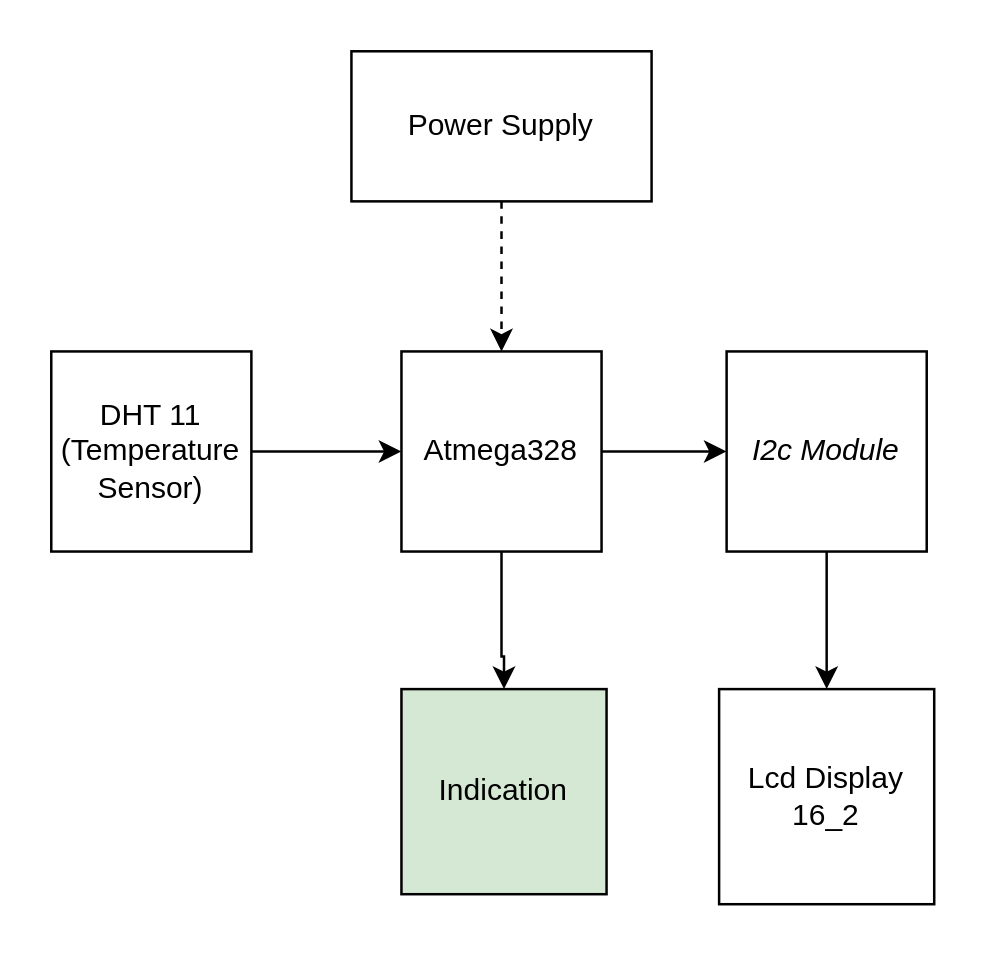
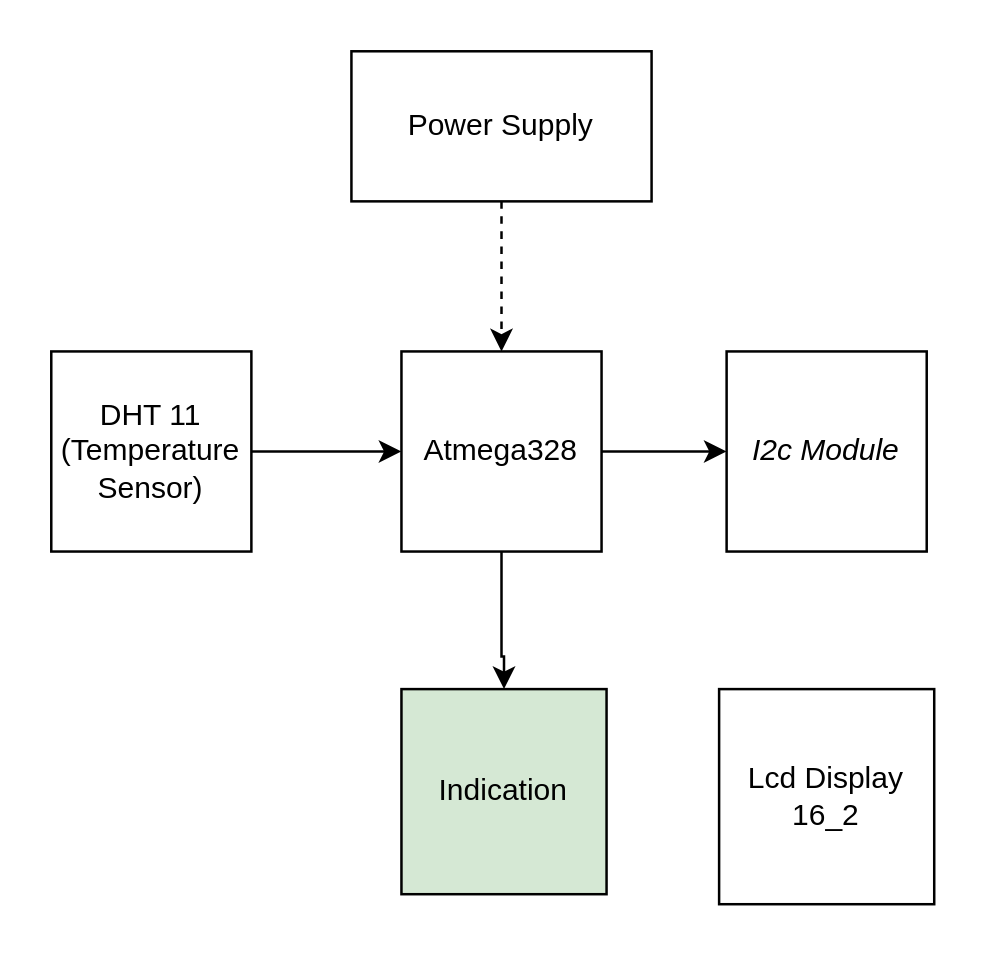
(826, 612) -> none
